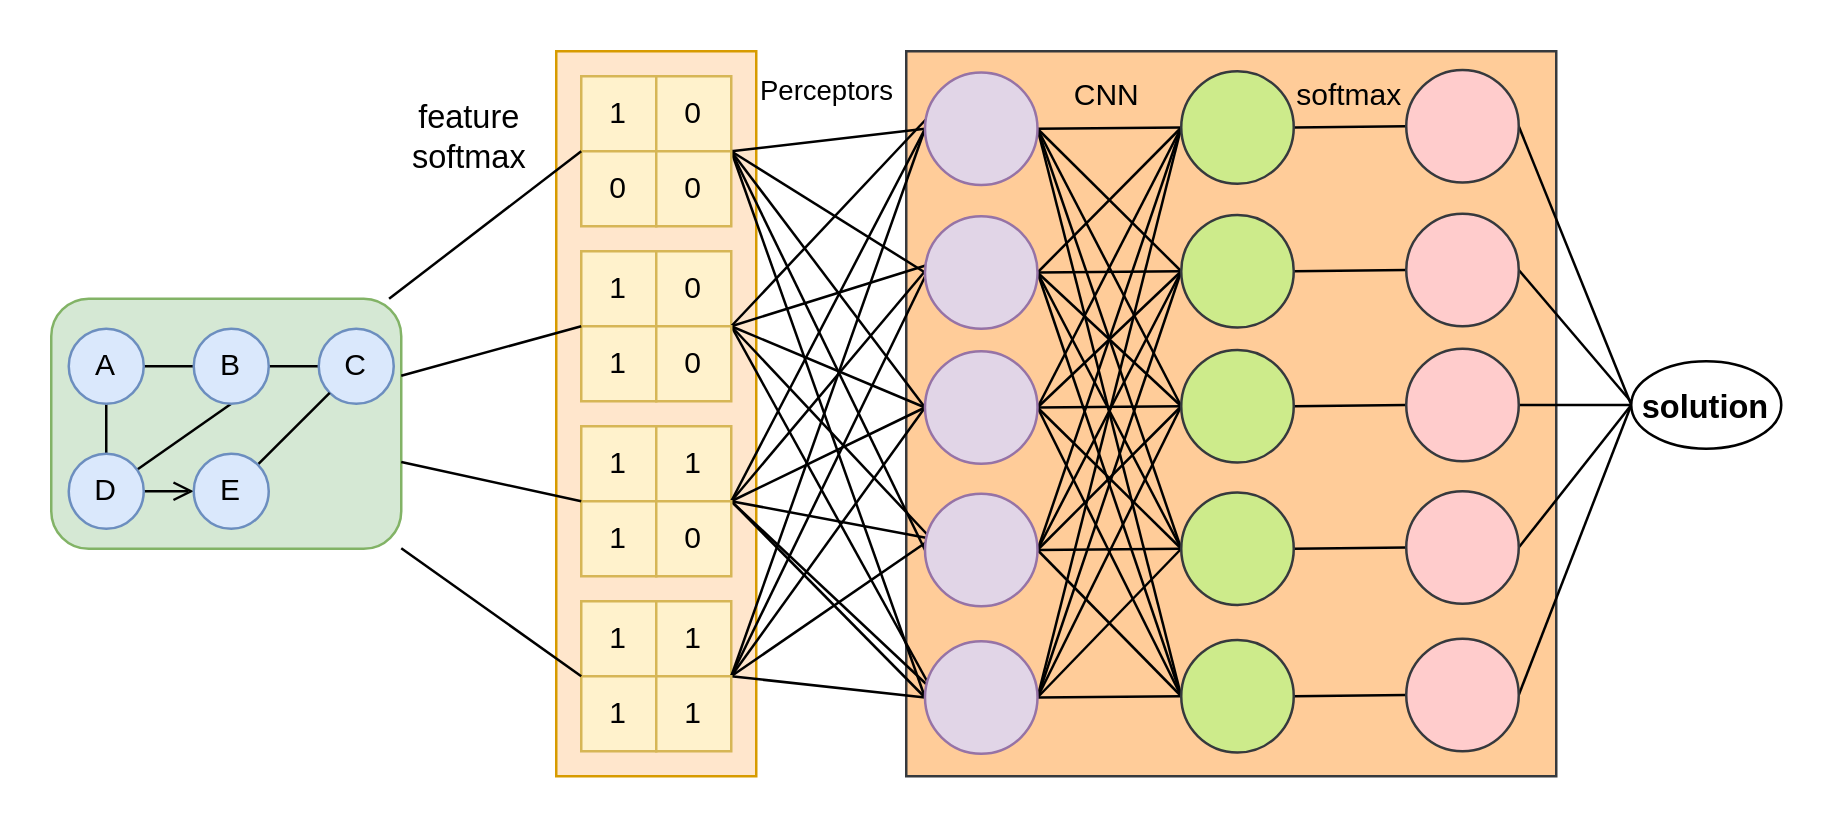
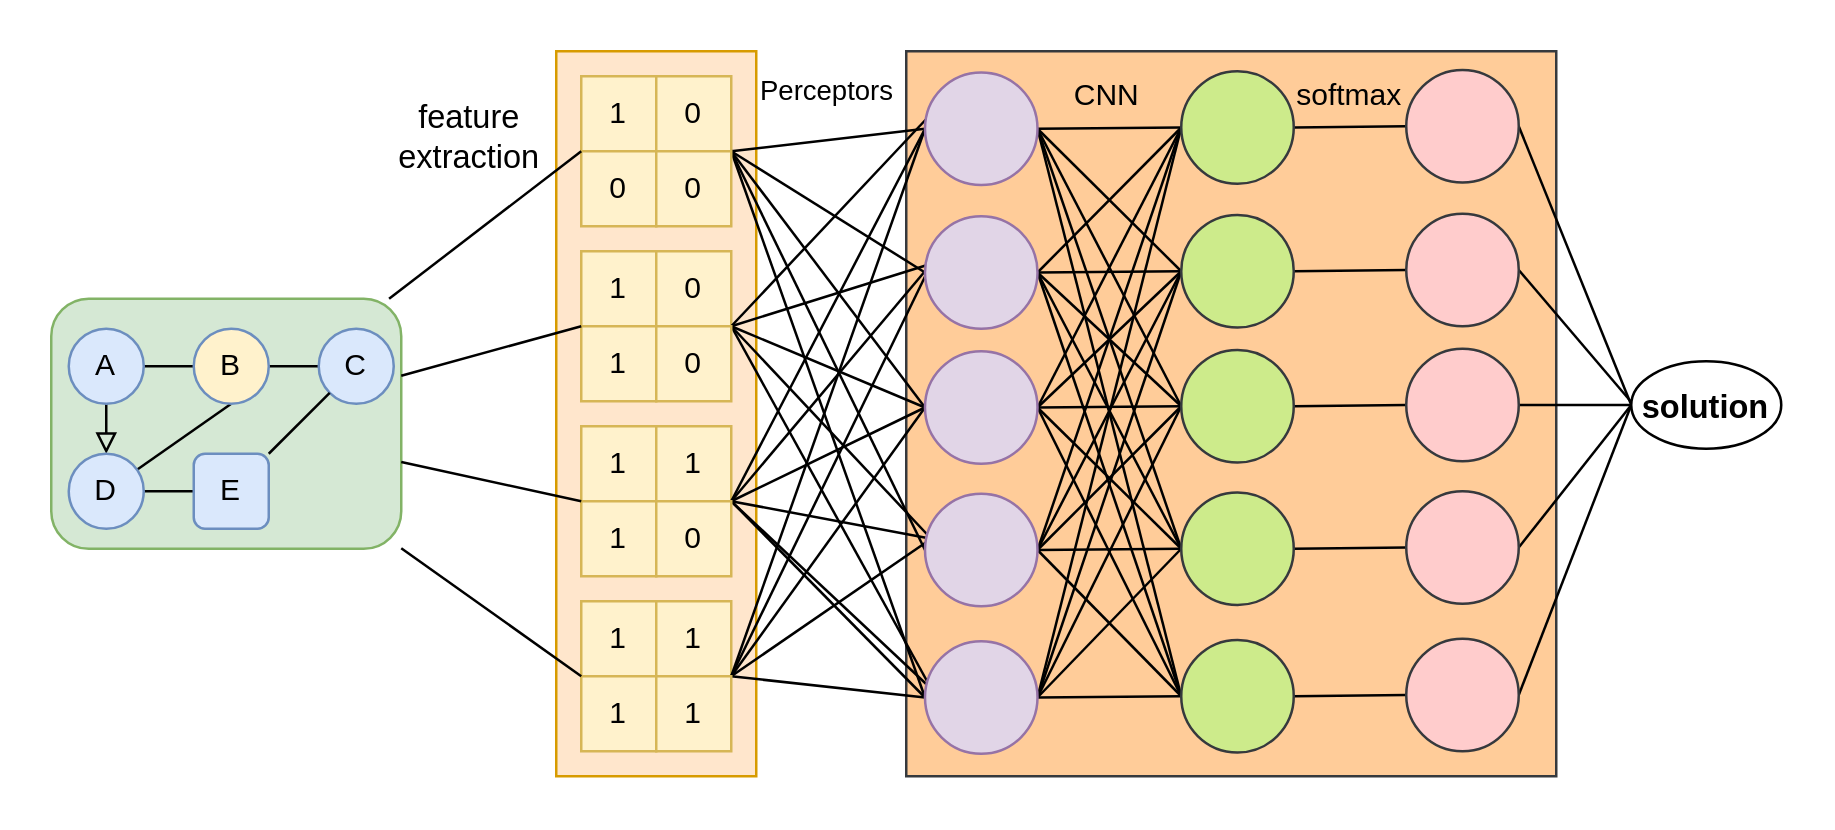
(470, 136) -> (470, 136)
(231, 366) -> (231, 366)
(106, 440) -> (106, 431)
(185, 491) -> (186, 491)
(231, 491) -> (231, 491)
